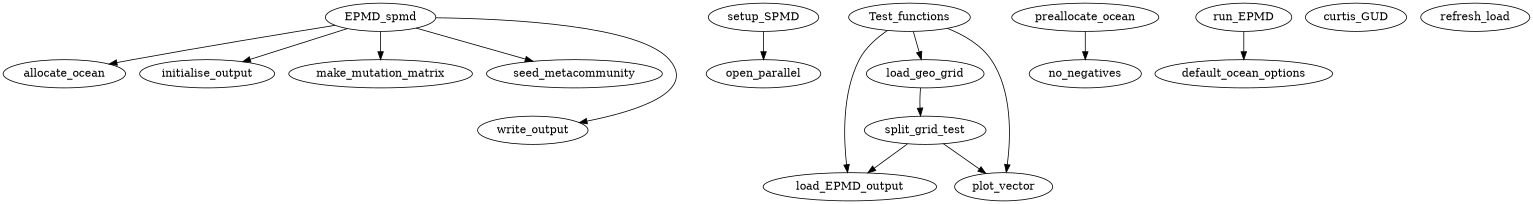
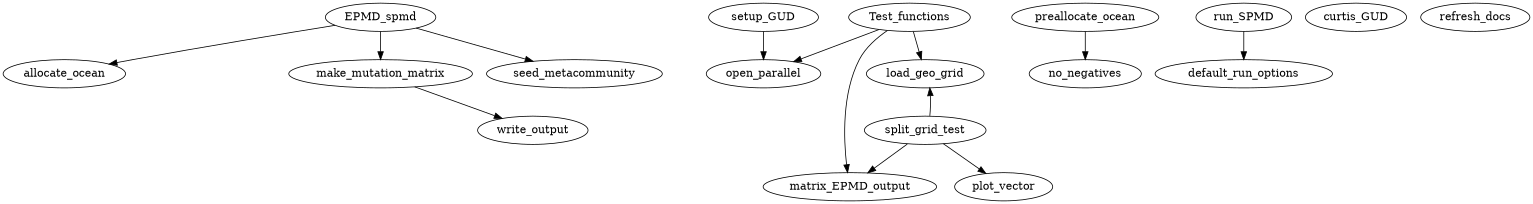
(764, 17) -> (764, 17)
(1244, 17) -> (1244, 17)
(1475, 17) -> (1475, 17)
(616, 35) -> (455, 101)
(207, 74) -> none
(1244, 74) -> (1244, 74)
(1003, 84) -> (840, 44)
(920, 98) -> (930, 106)
(850, 187) -> (850, 187)
